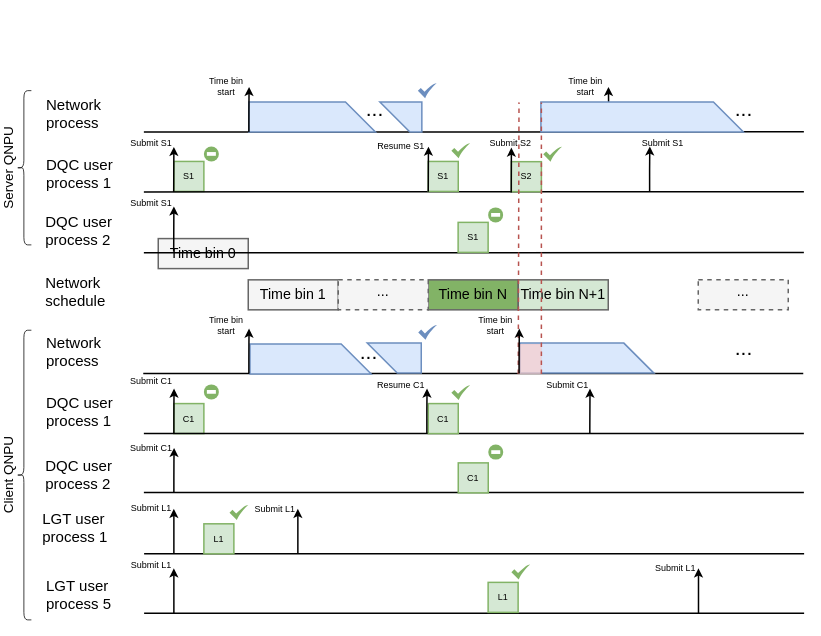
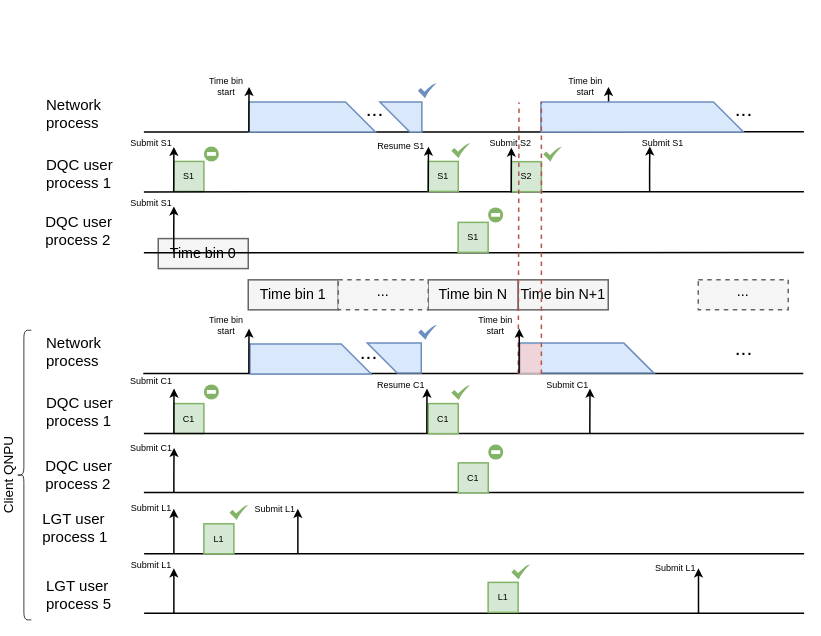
(24, 168) -> none
(83, 291) -> none
(473, 295) -> (473, 295)
(563, 295) -> (563, 295)
